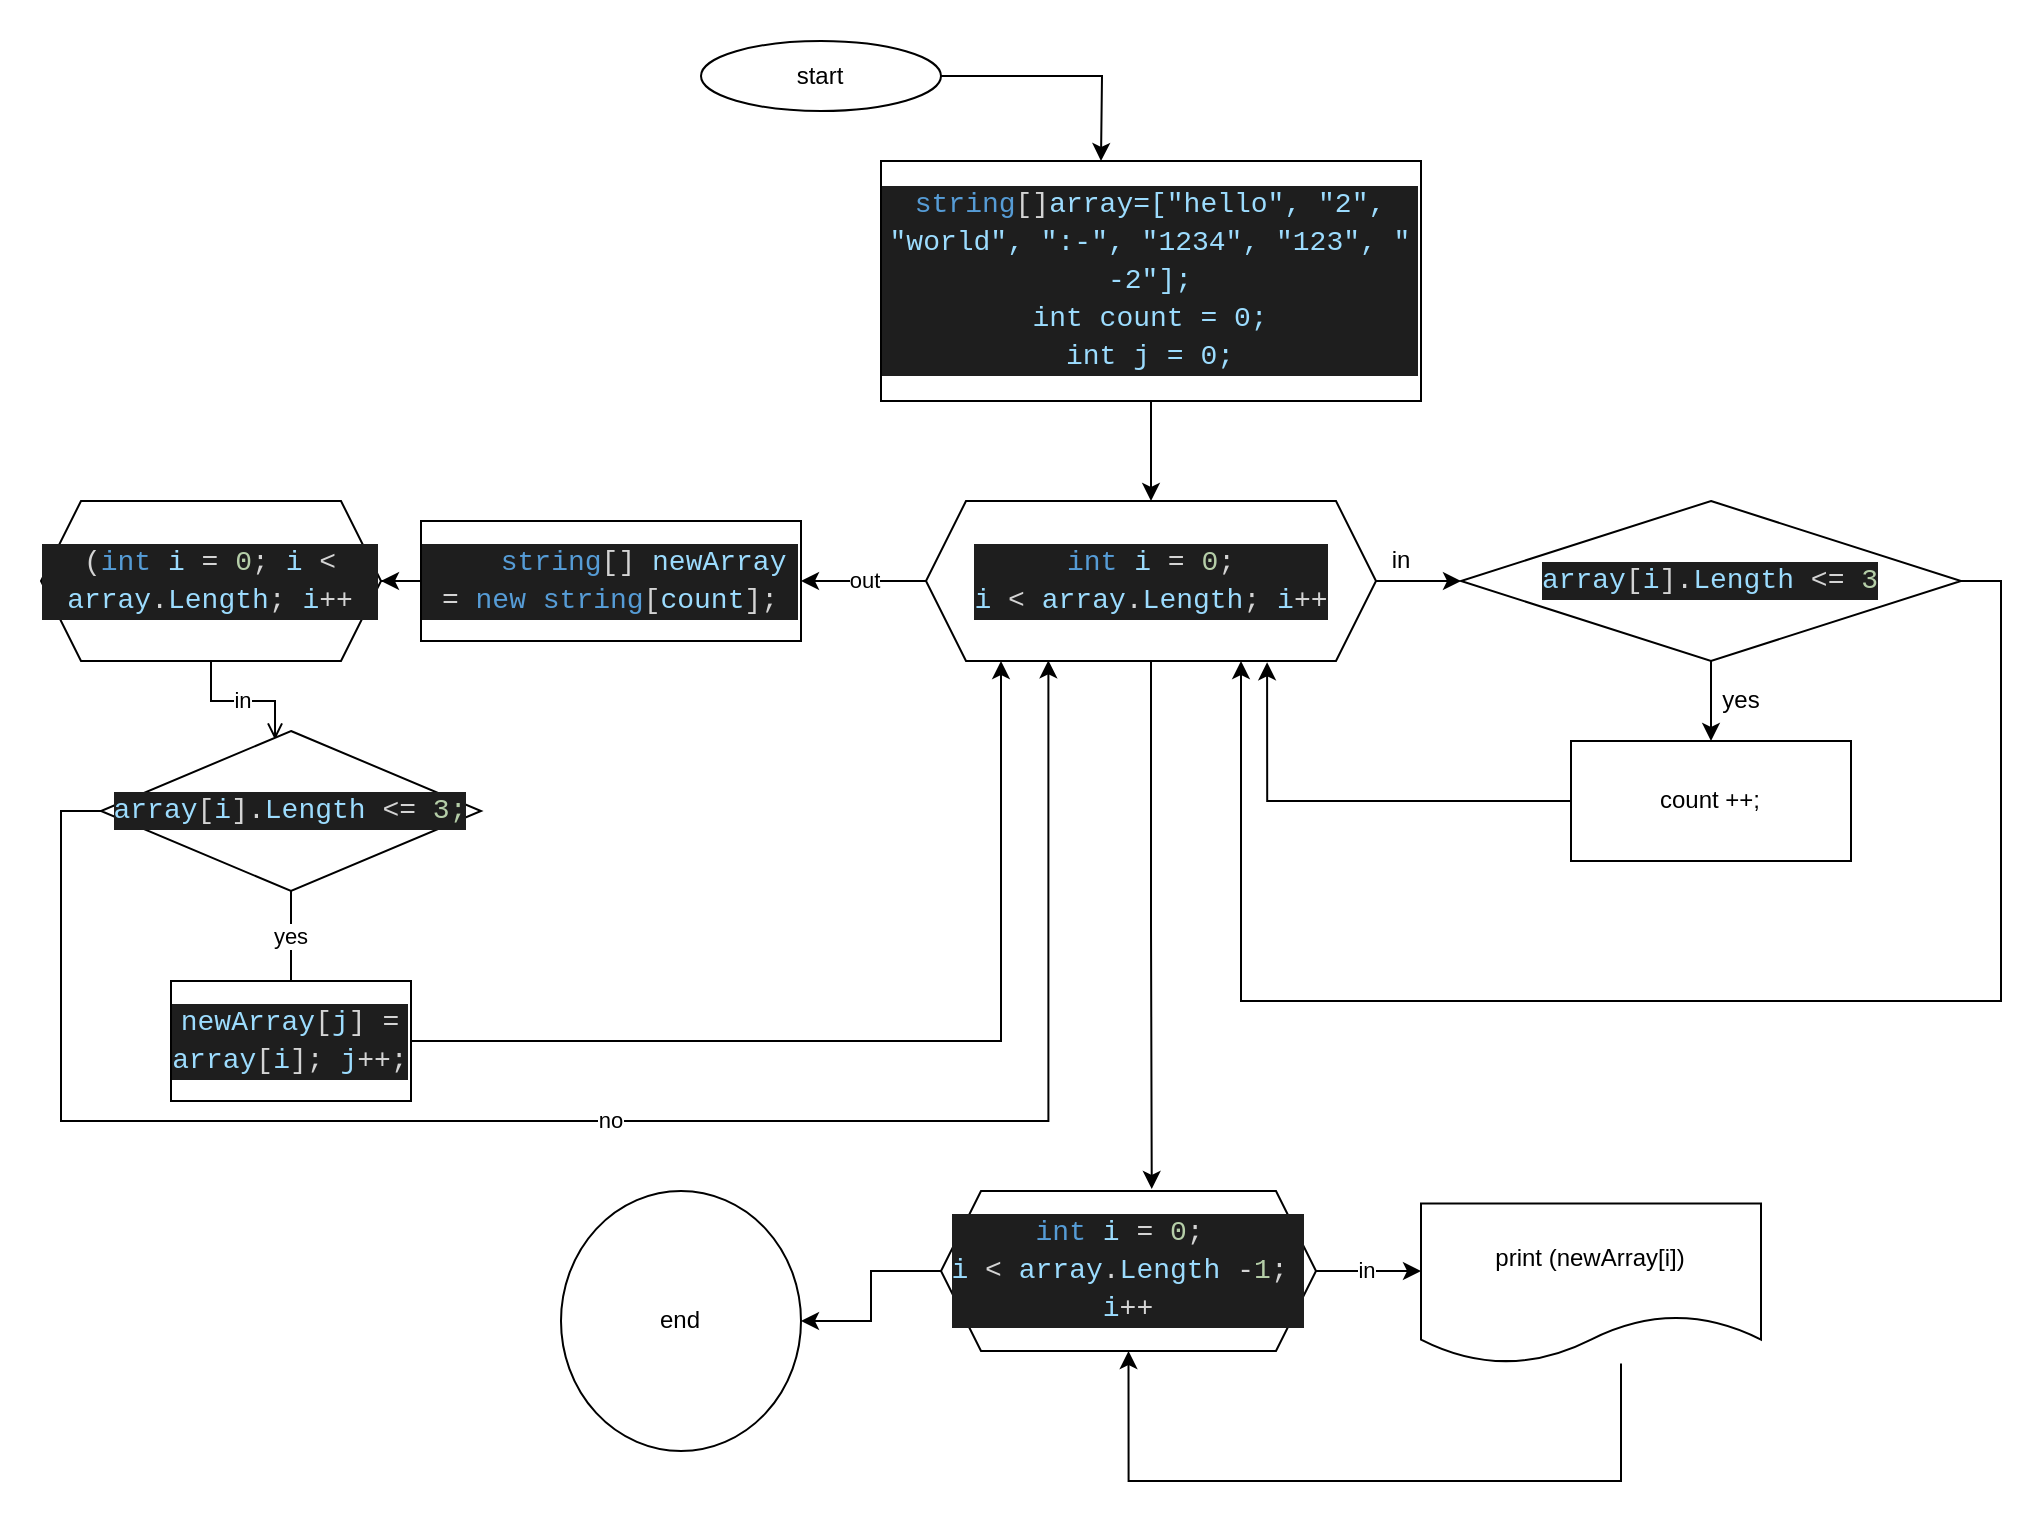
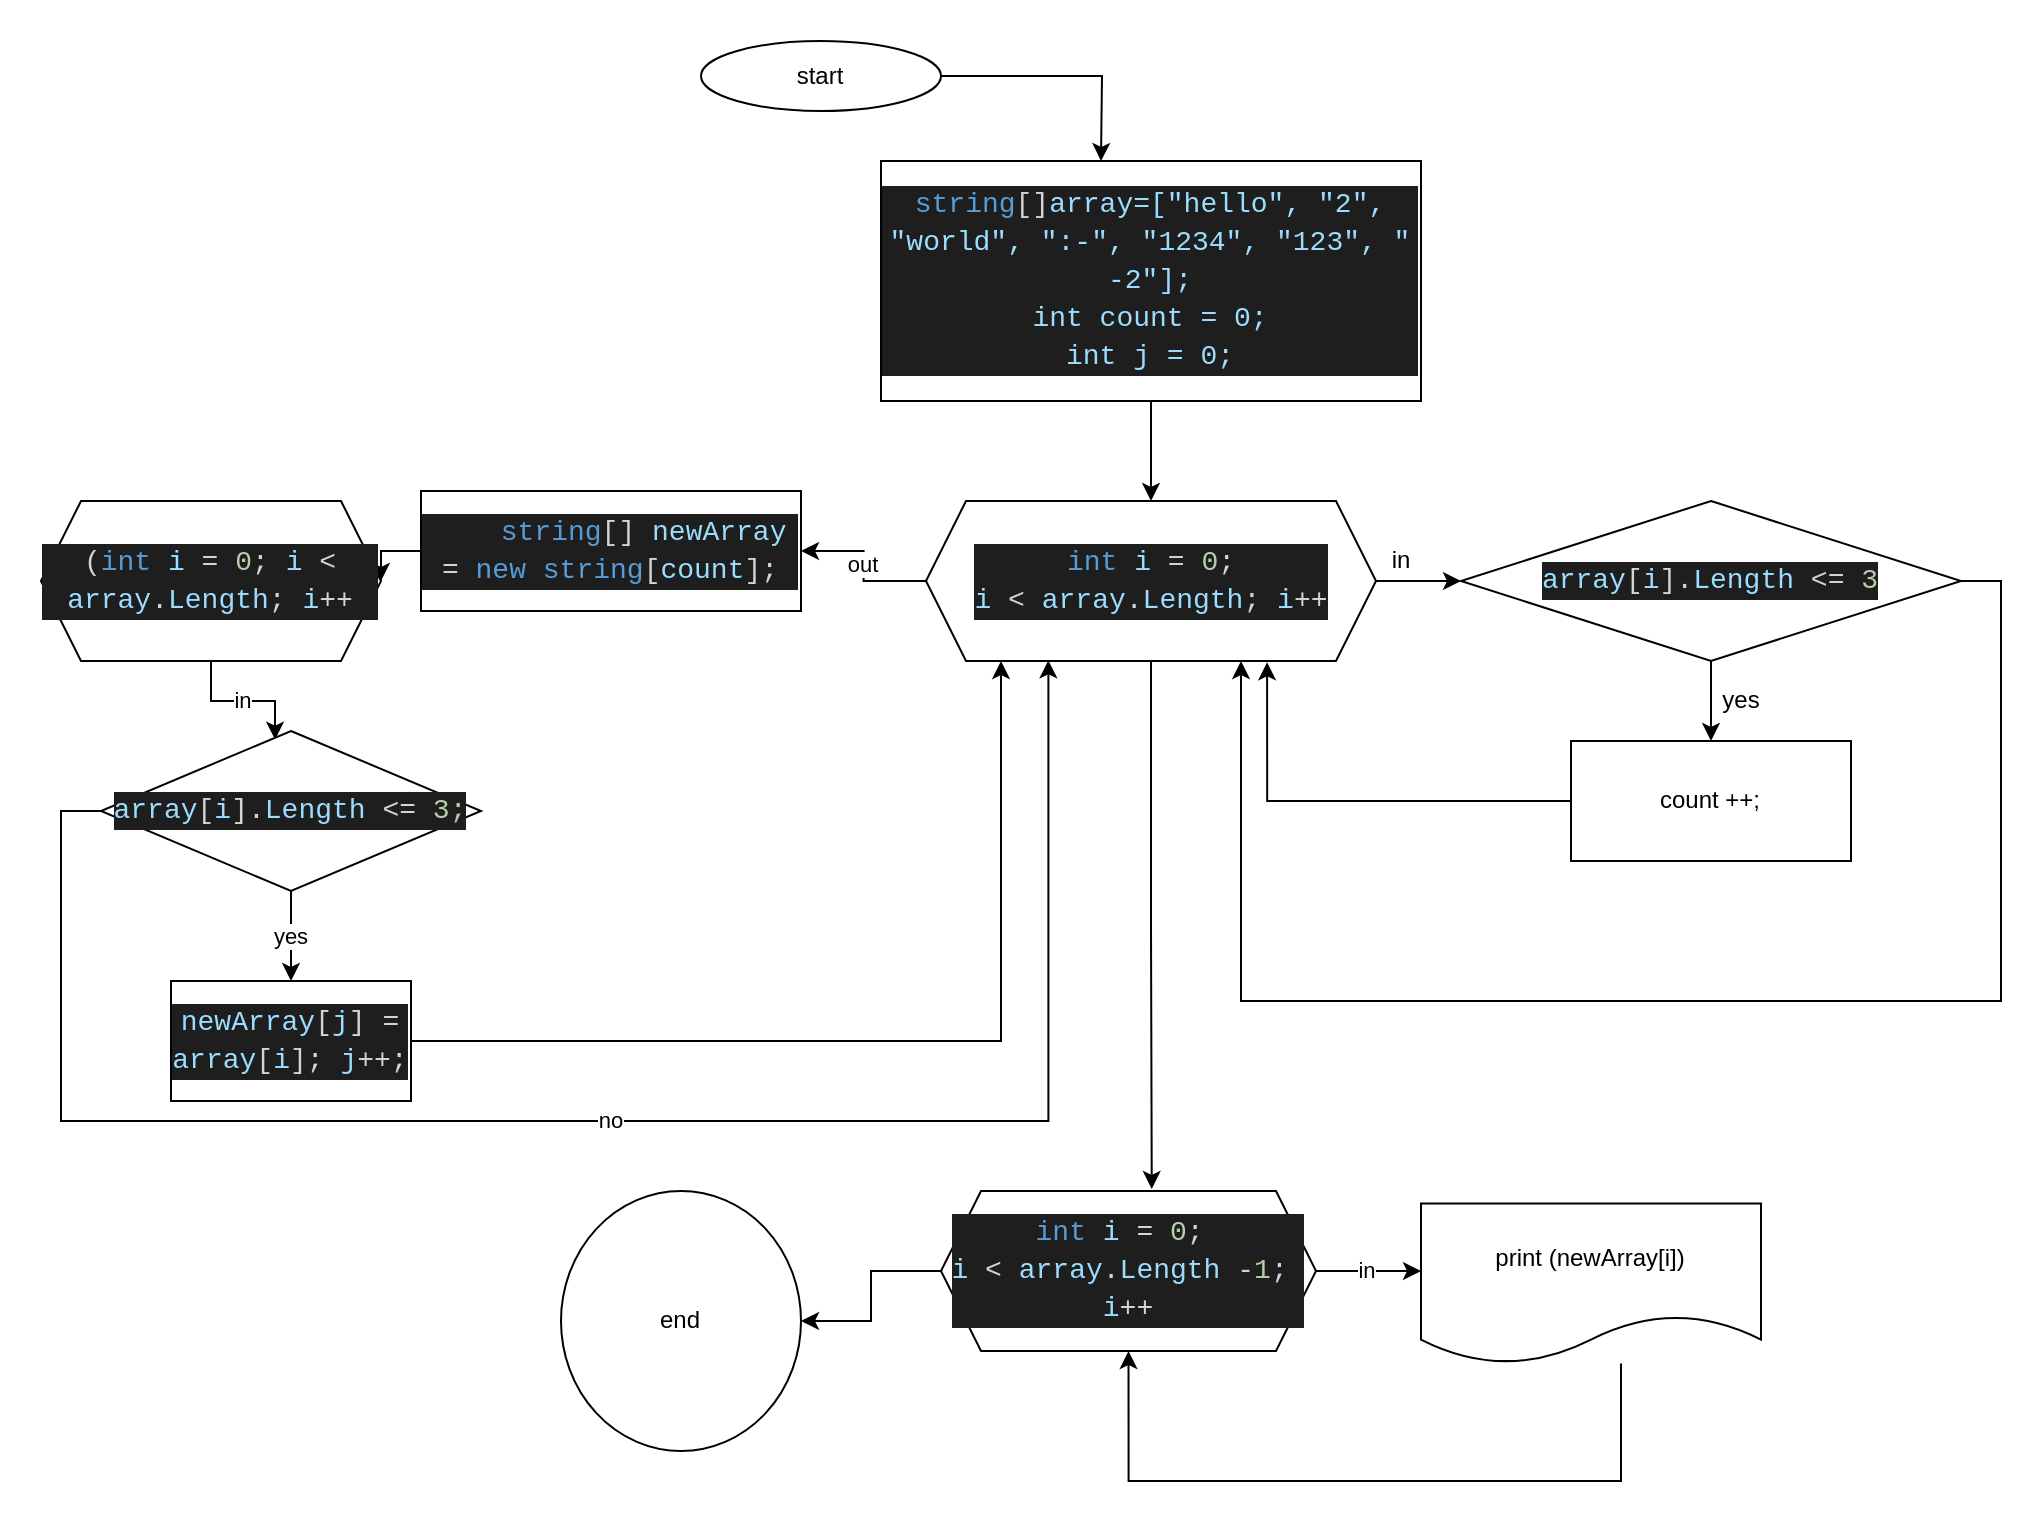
(611, 581) -> (611, 551)
(275, 728) -> (275, 725)
(291, 971) -> (291, 966)
